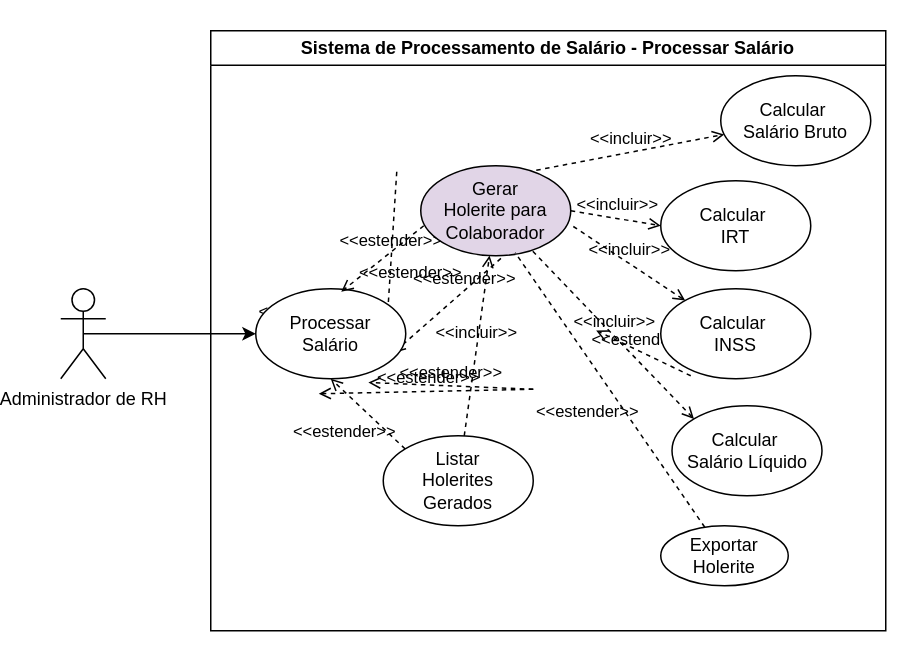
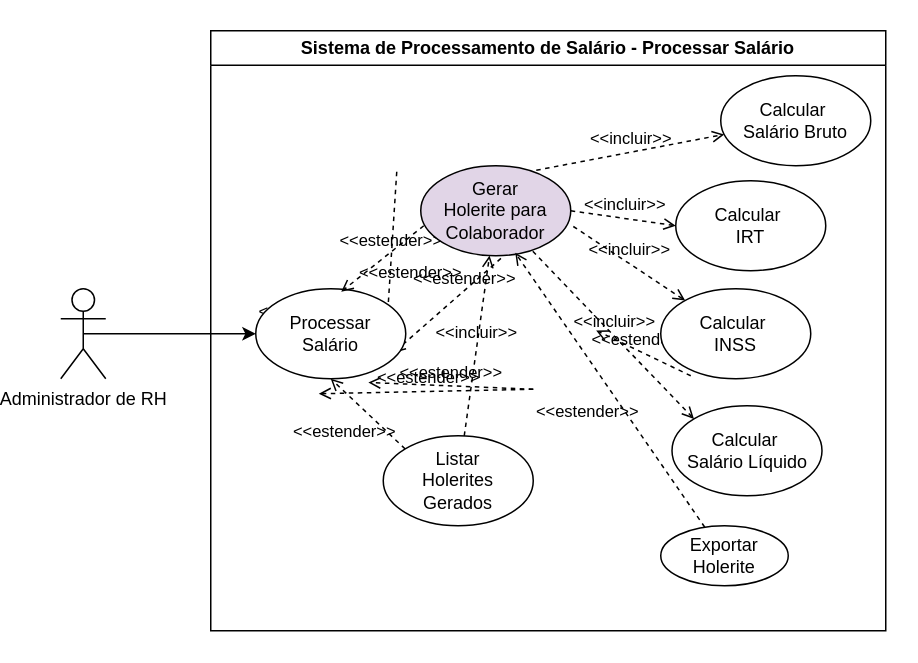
(736, 226) -> (751, 226)
(518, 256) -> (519, 258)
